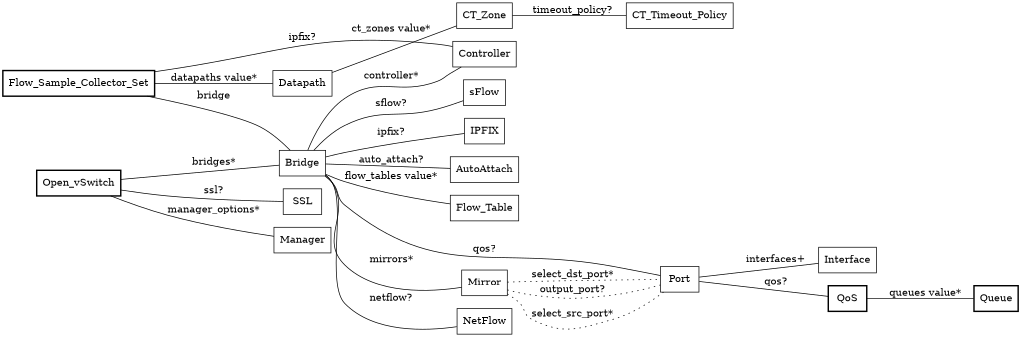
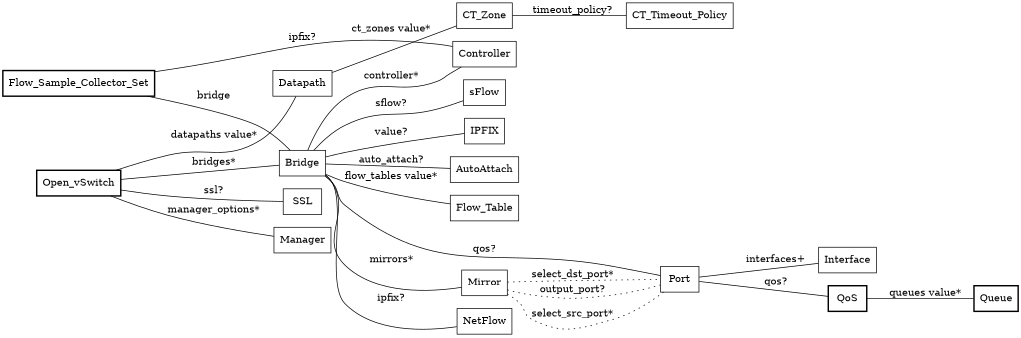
(214, 83) -> (217, 152)
(391, 132) -> (391, 132)
(391, 298) -> (391, 298)
